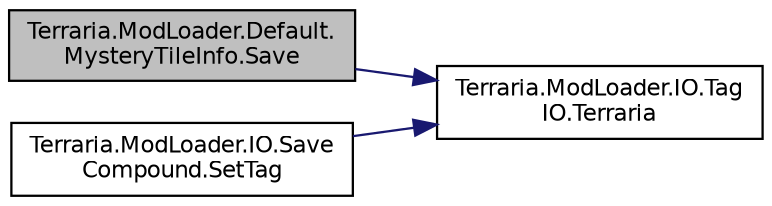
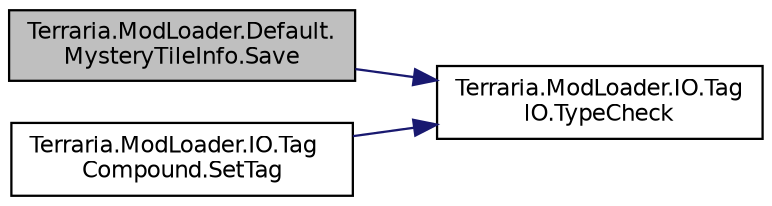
(600, 102) -> (600, 102)
(182, 159) -> (182, 159)
